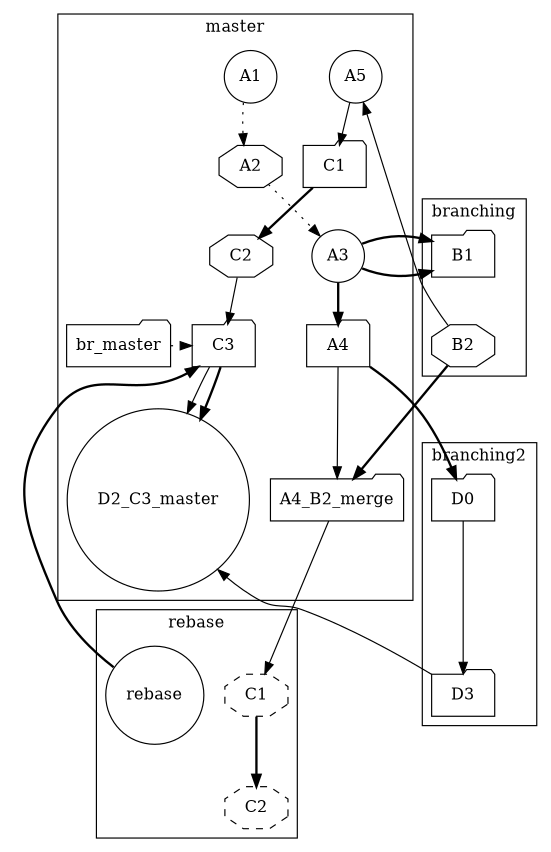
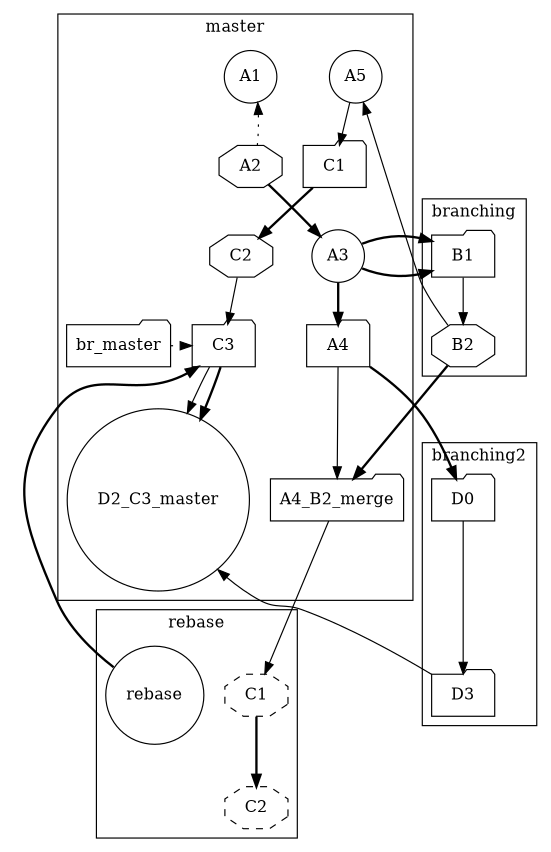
(243, 118) -> (258, 130)
(286, 201) -> (286, 201)
none -> (463, 295)
